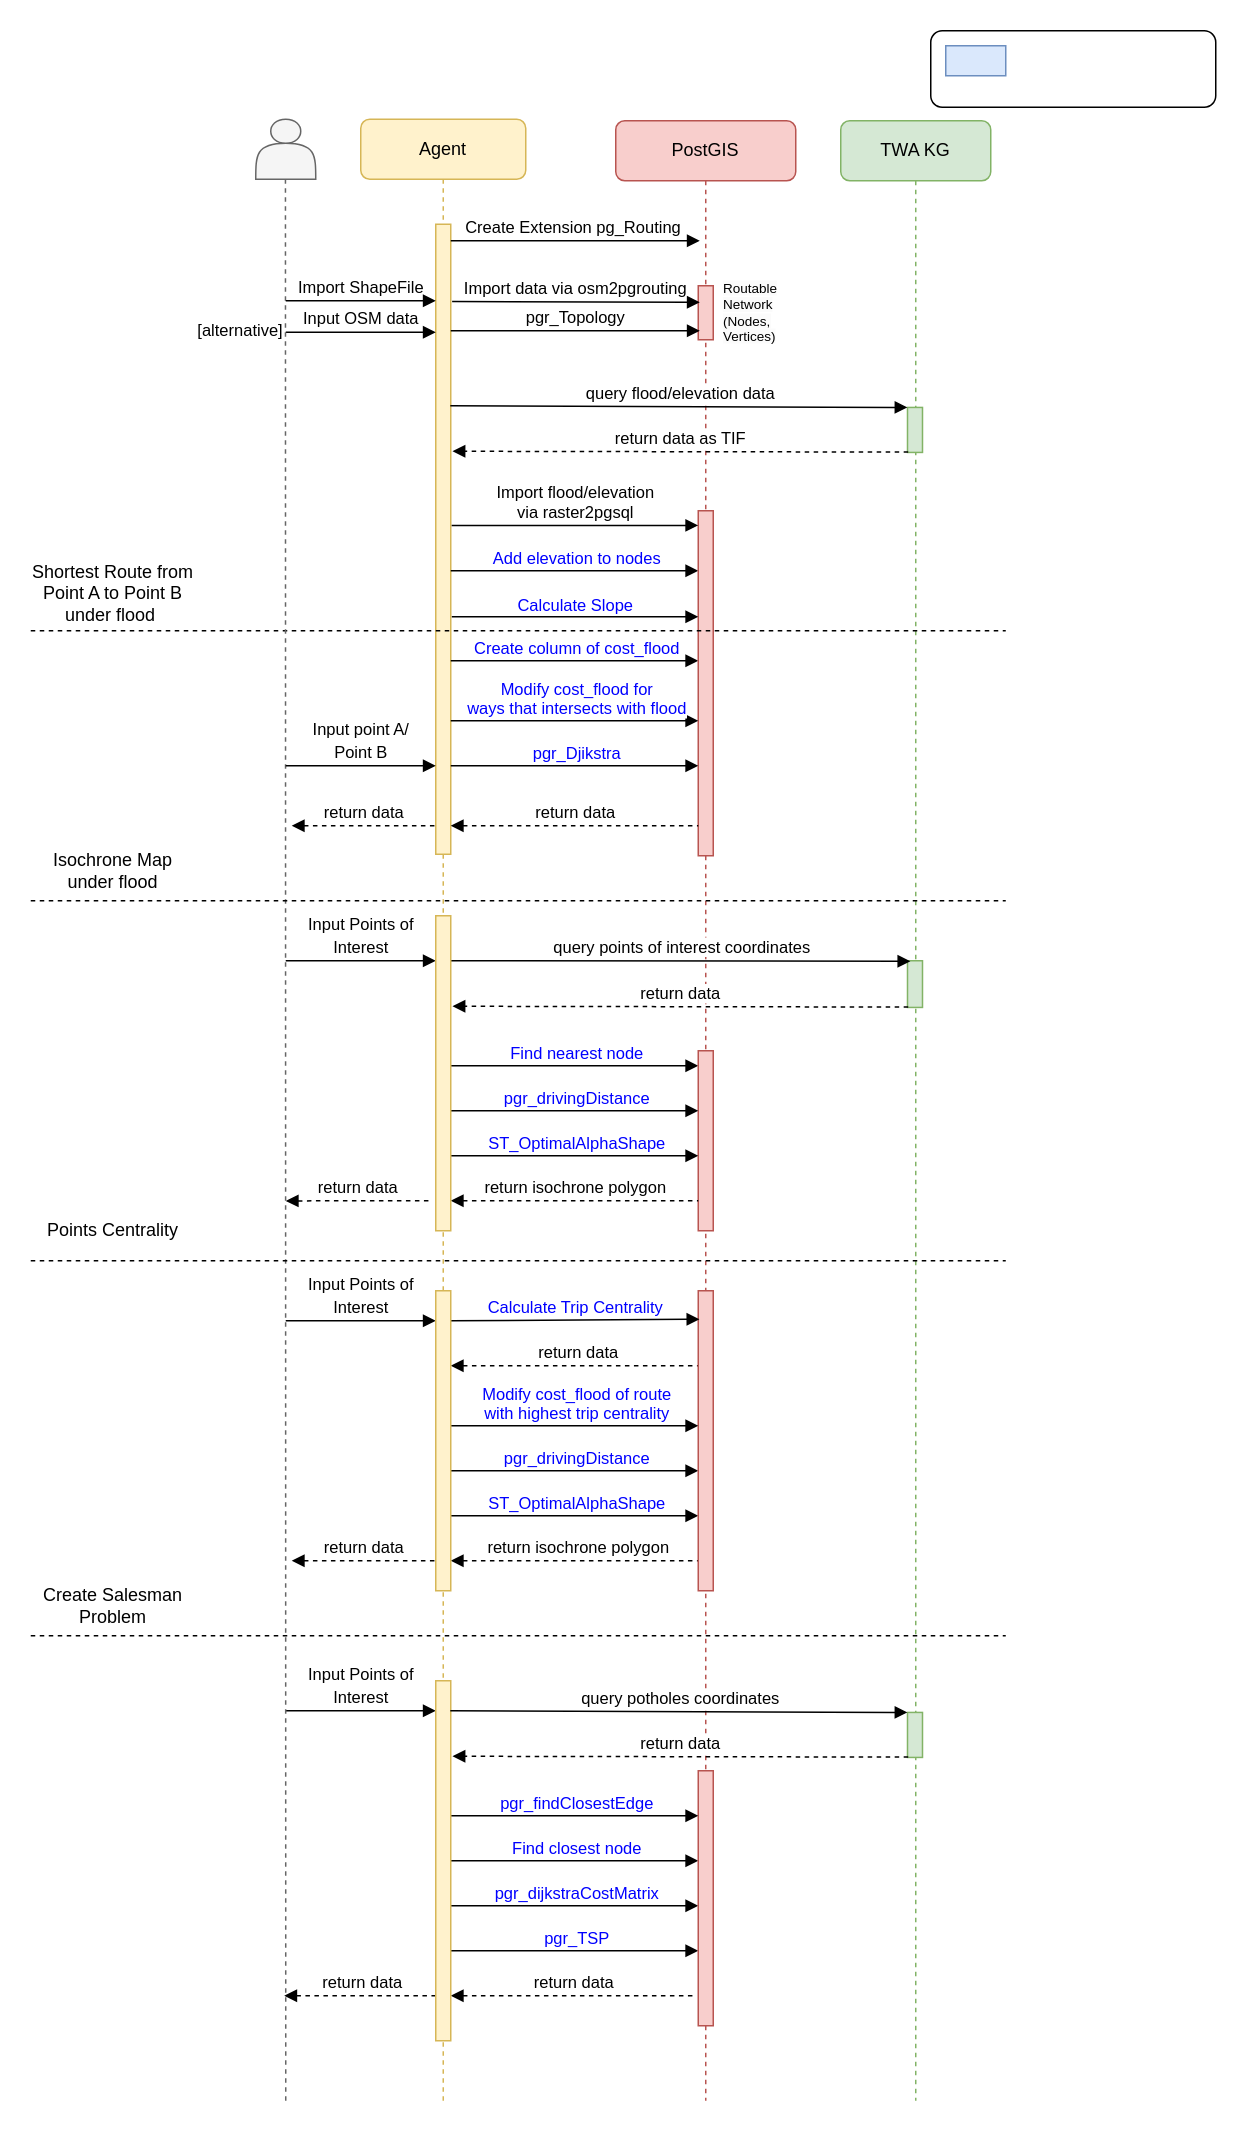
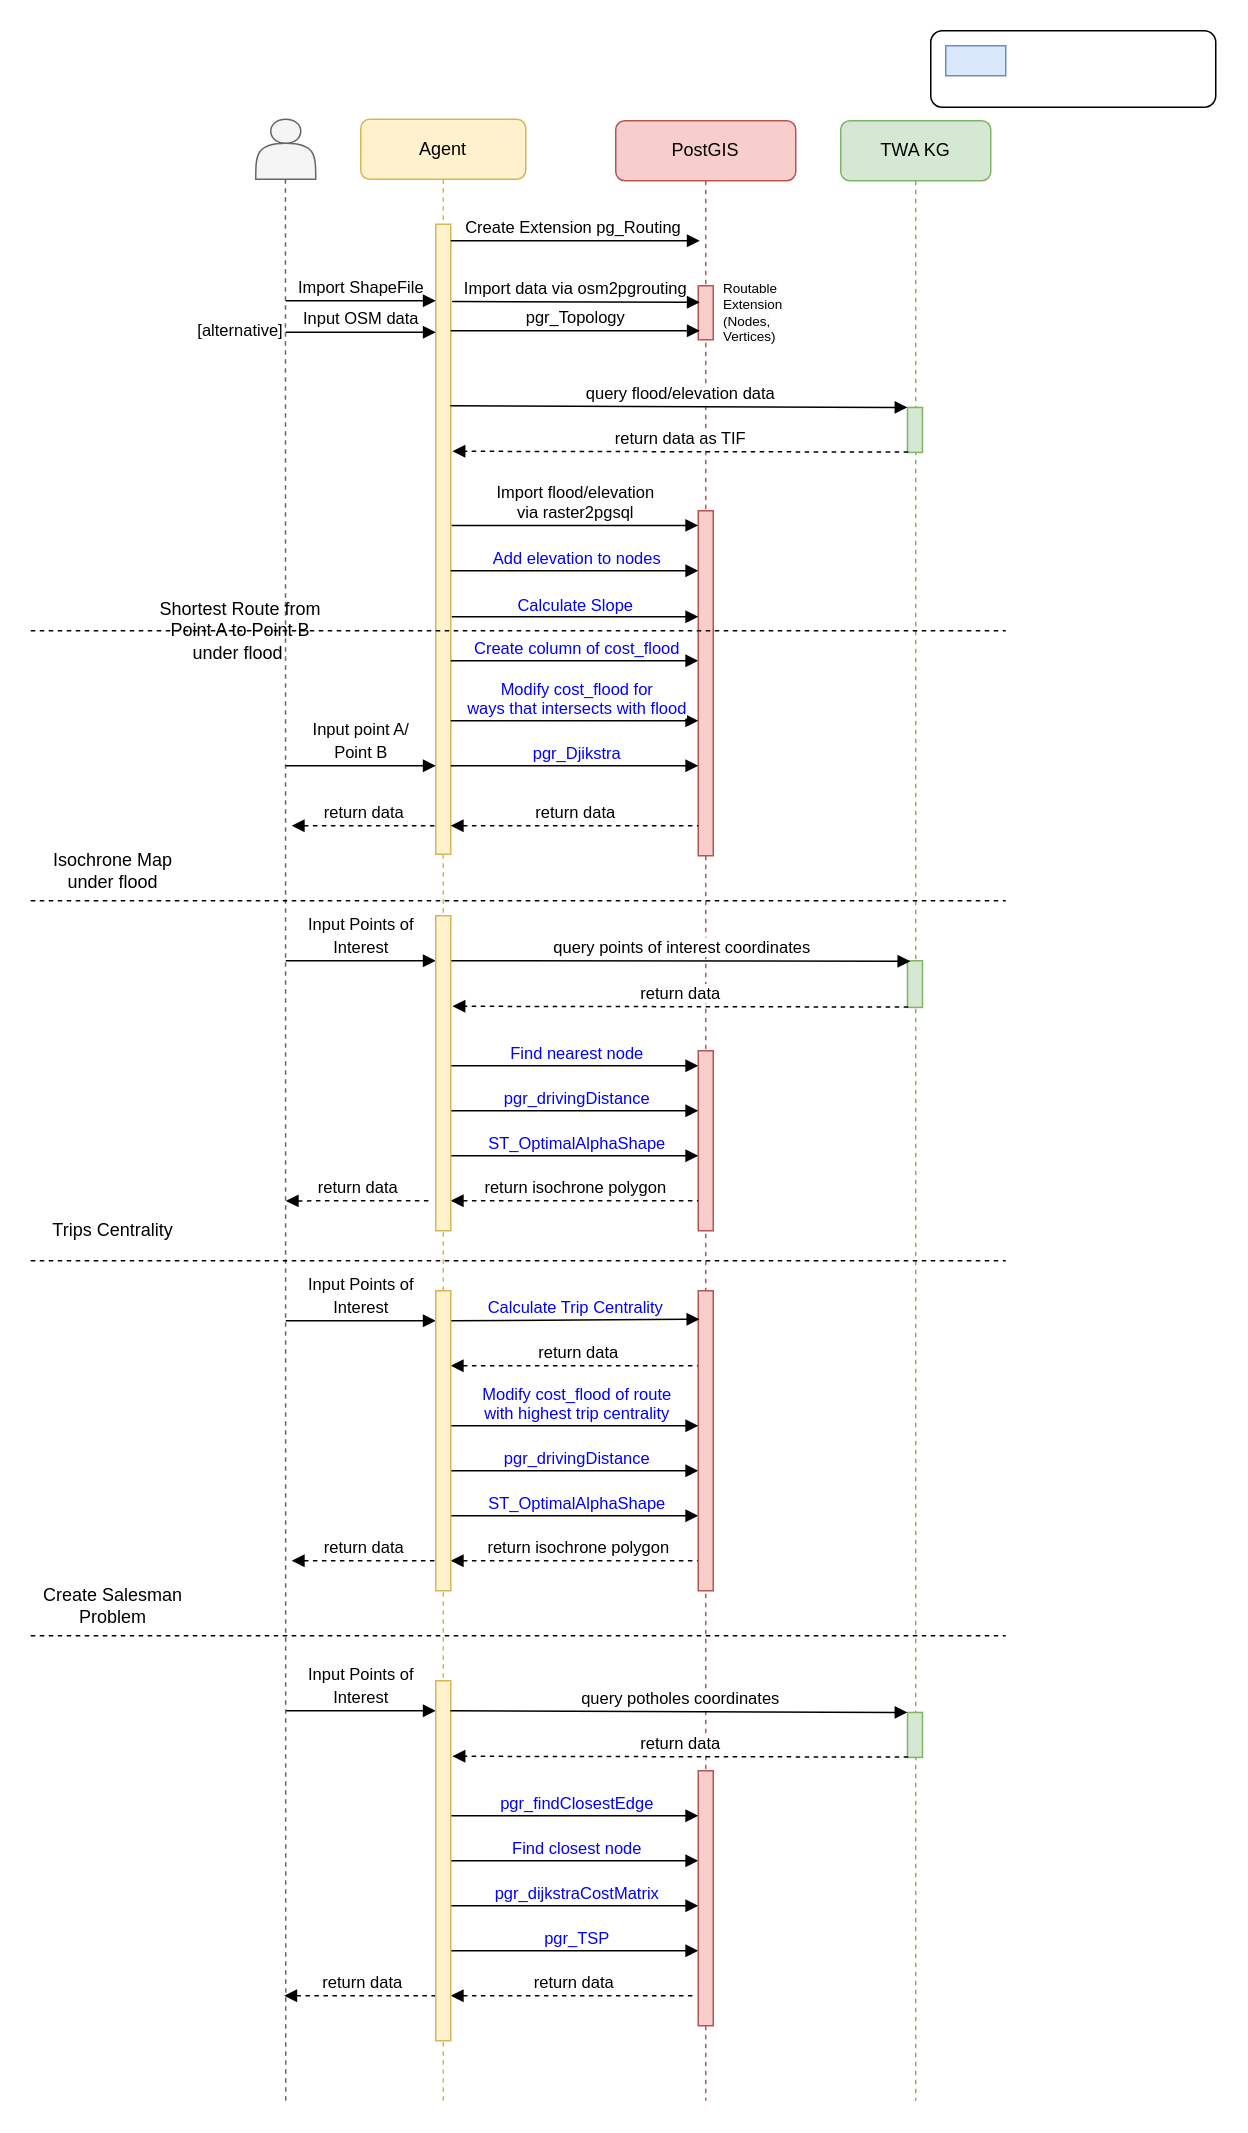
(752, 322) -> (752, 322)
(113, 593) -> (241, 631)
(113, 1231) -> (113, 1231)
